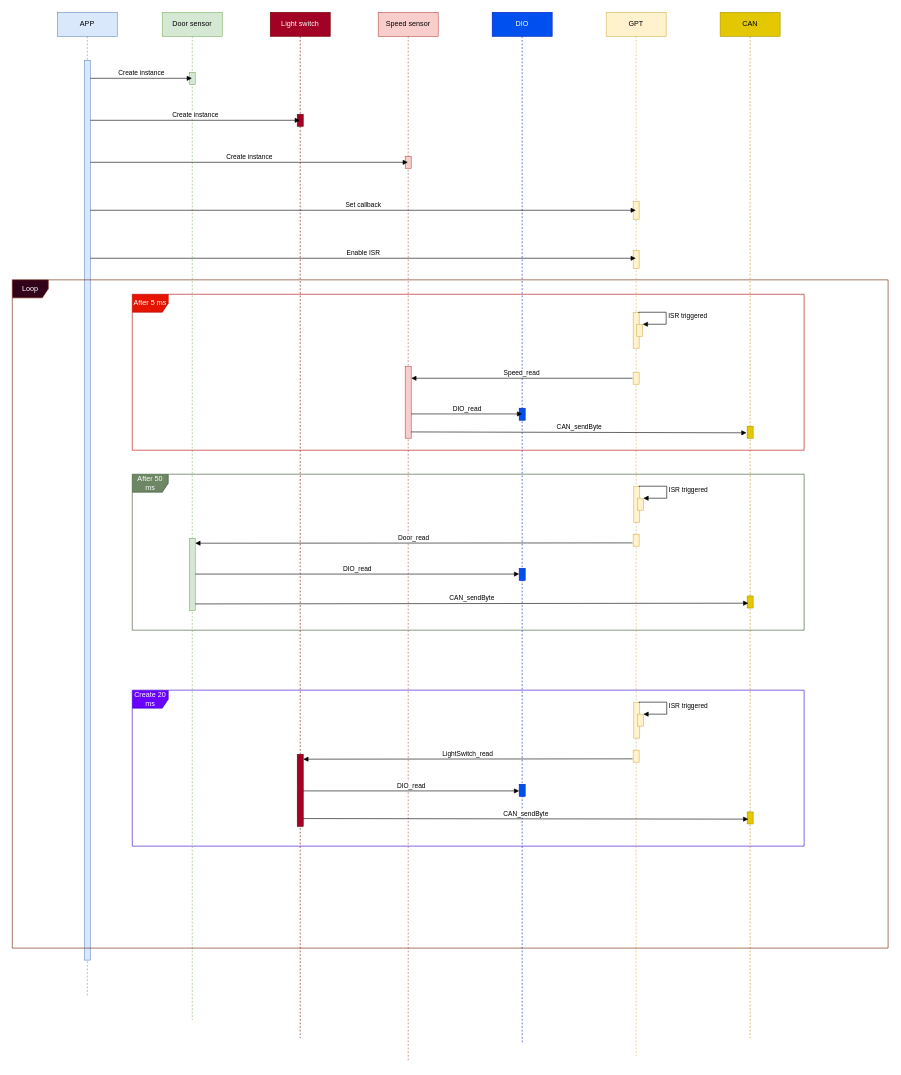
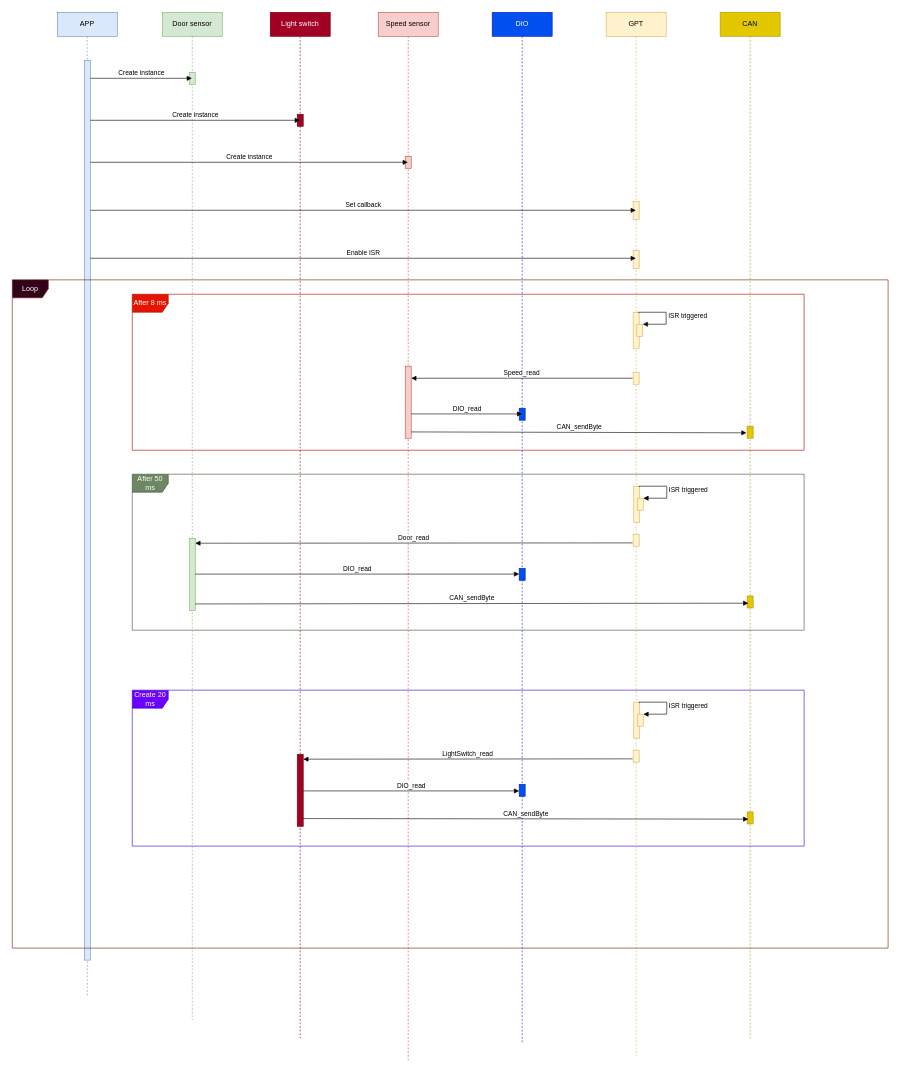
(150, 303) -> (150, 303)
